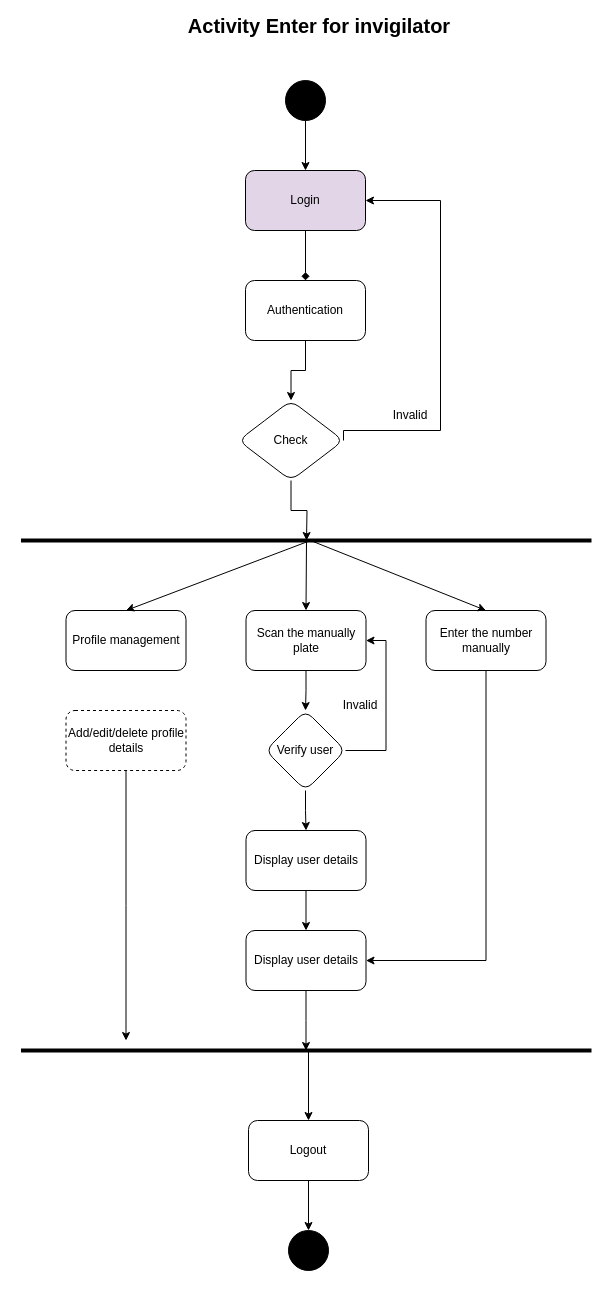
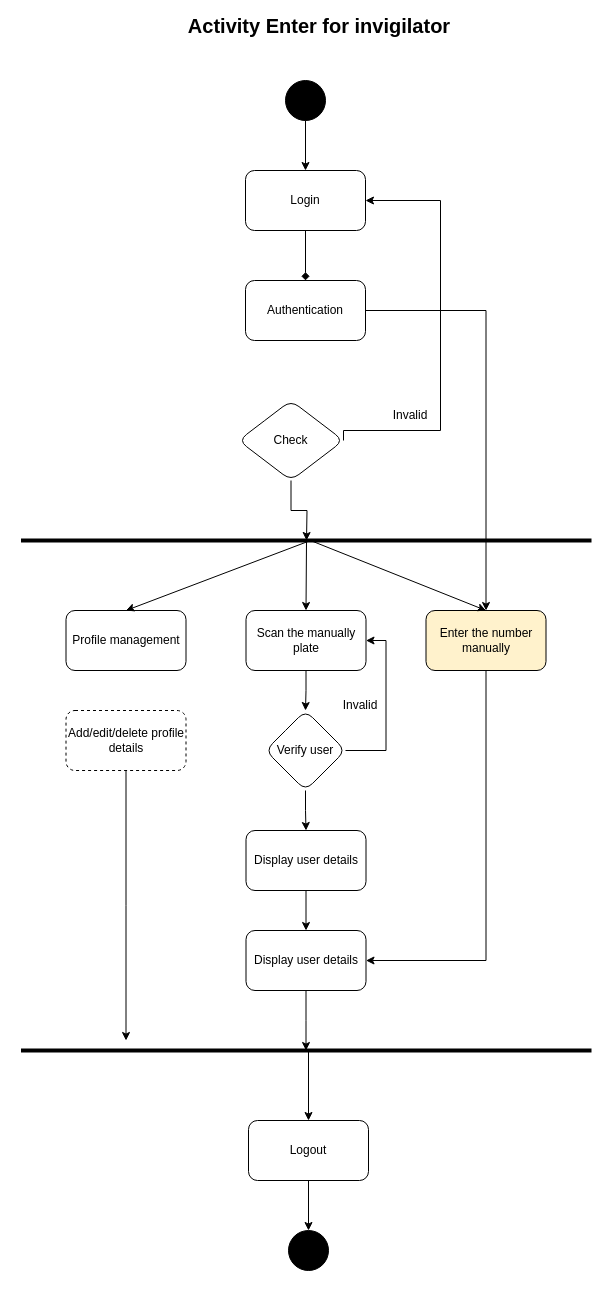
(306, 201) -> (306, 201)
(302, 371) -> (486, 397)
(486, 641) -> (486, 641)
